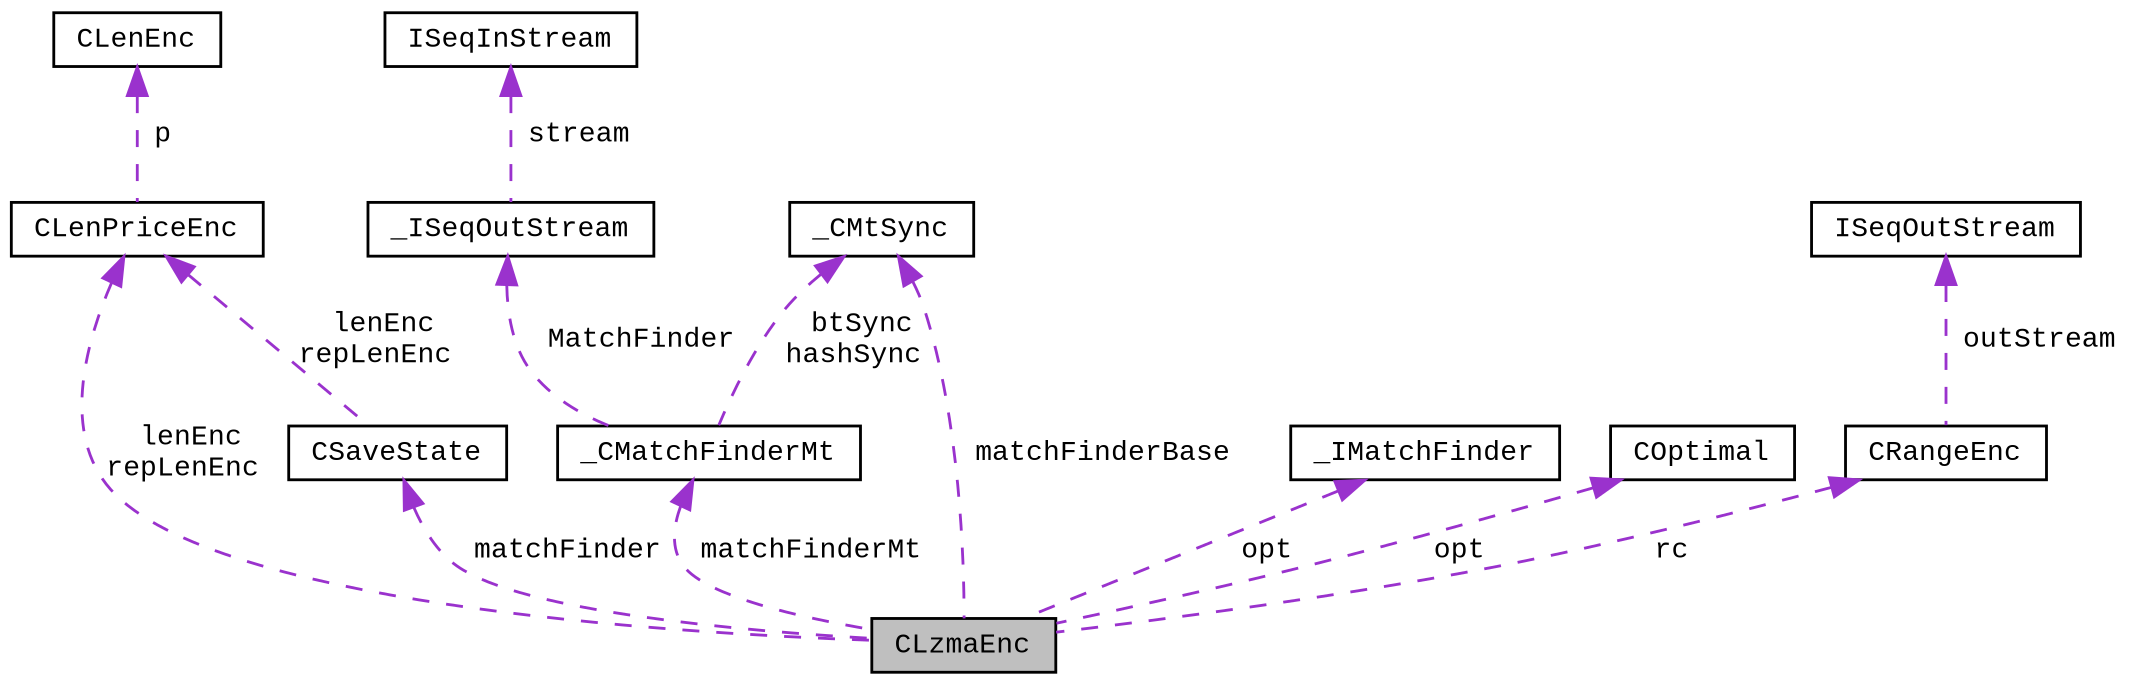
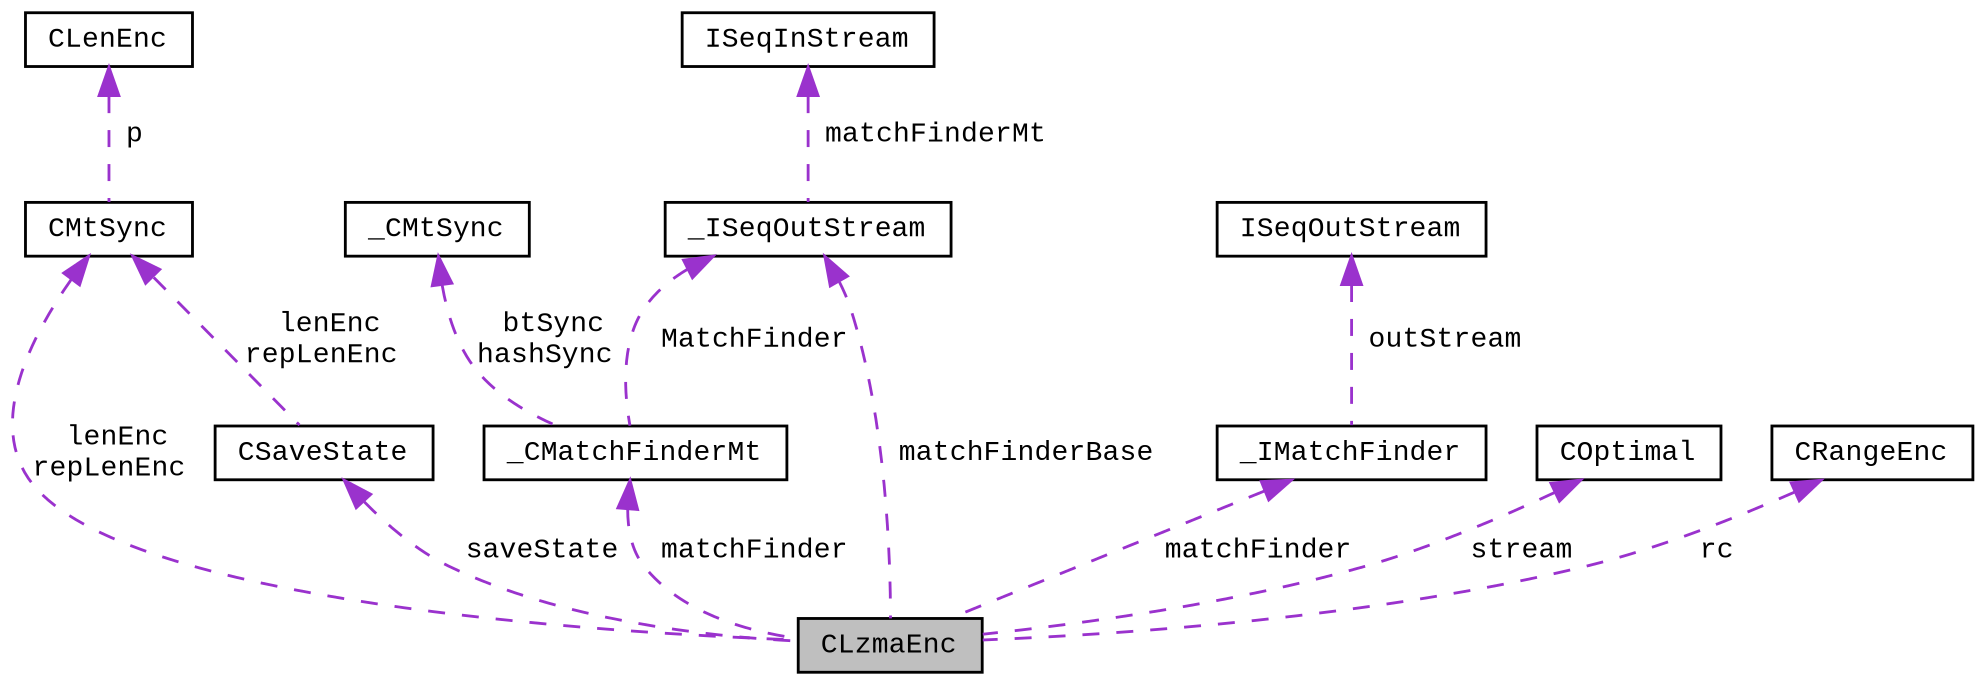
(572, 134) -> (928, 134)
(137, 229) -> (109, 229)
(1946, 355) -> (1352, 355)
(953, 448) -> (880, 448)
(560, 551) -> (535, 551)
(804, 551) -> (747, 551)
(1260, 551) -> (1251, 551)
(1452, 551) -> (1514, 551)
